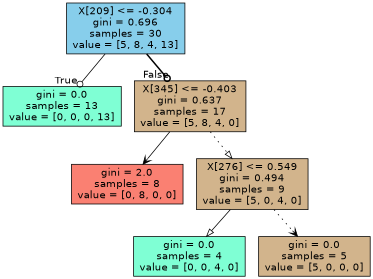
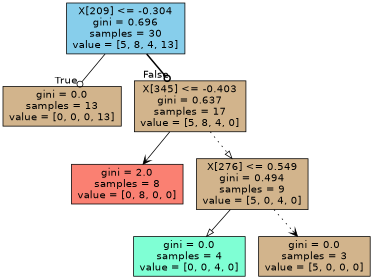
(62, 106) -> (62, 106)
(314, 256) -> (314, 256)
